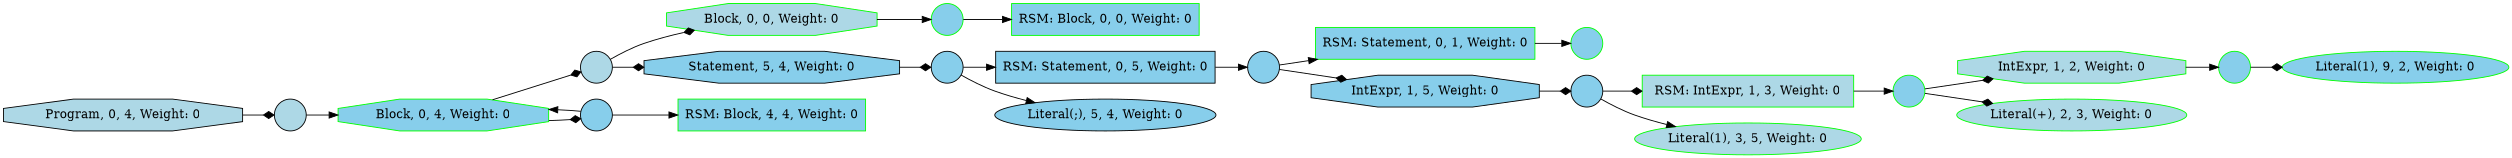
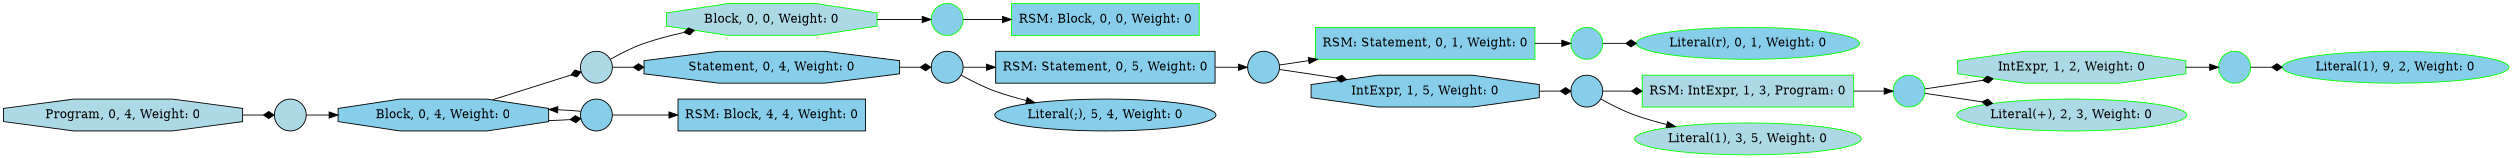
none -> (1748, 43)
(772, 67) -> (772, 67)
(1748, 91) -> (1748, 91)
(443, 115) -> (443, 115)
(772, 115) -> (772, 115)
